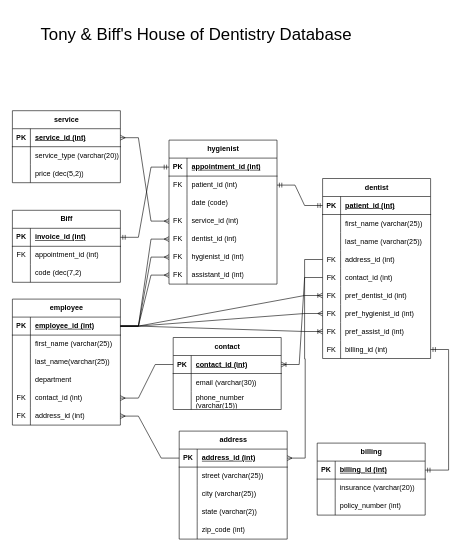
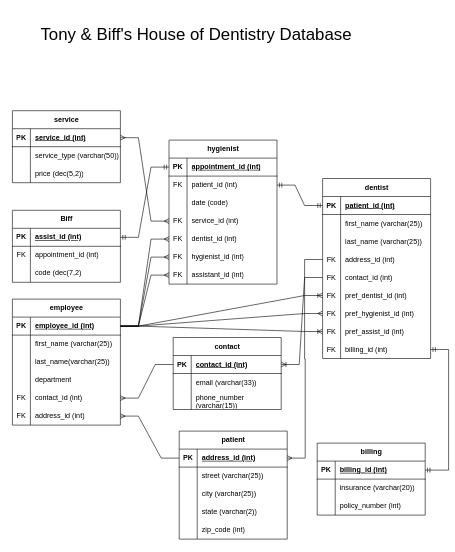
(78, 156) -> (78, 156)
(63, 237) -> (62, 237)
(231, 383) -> (231, 383)
(233, 440) -> (233, 440)
